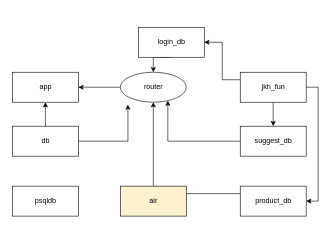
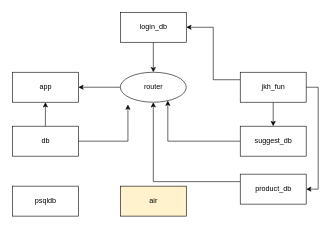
(171, 42) -> (153, 27)
(273, 201) -> (273, 189)
